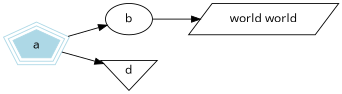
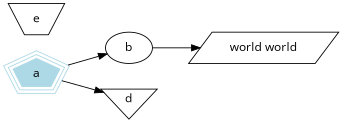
none -> (36, 19)
